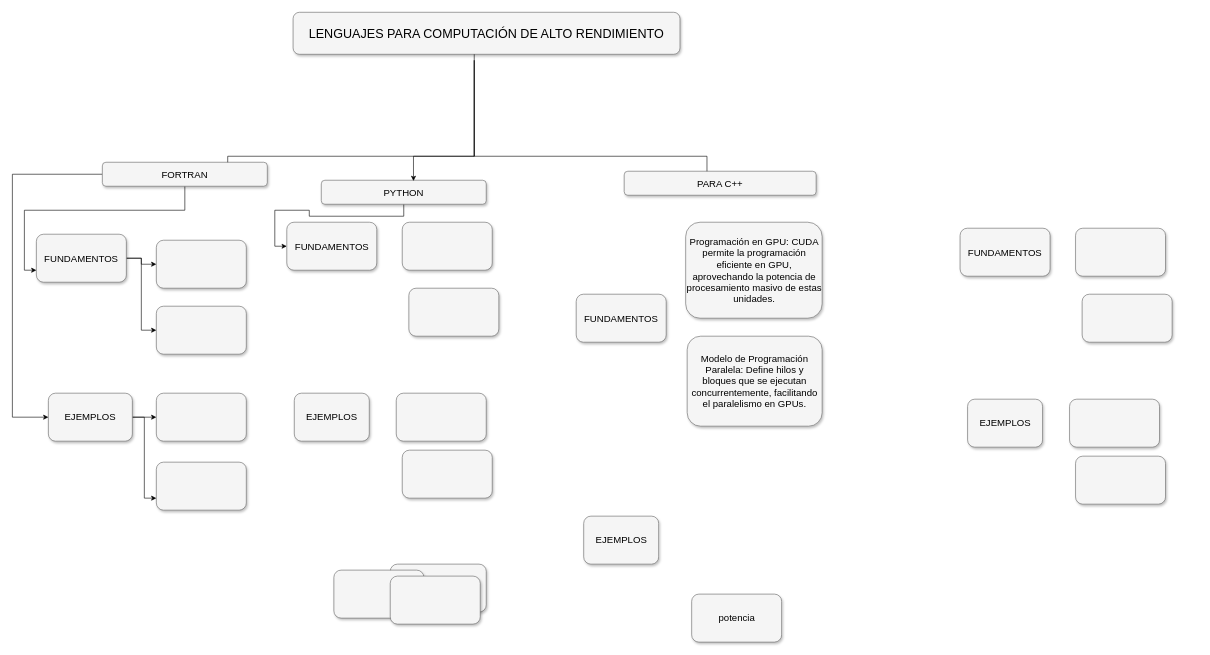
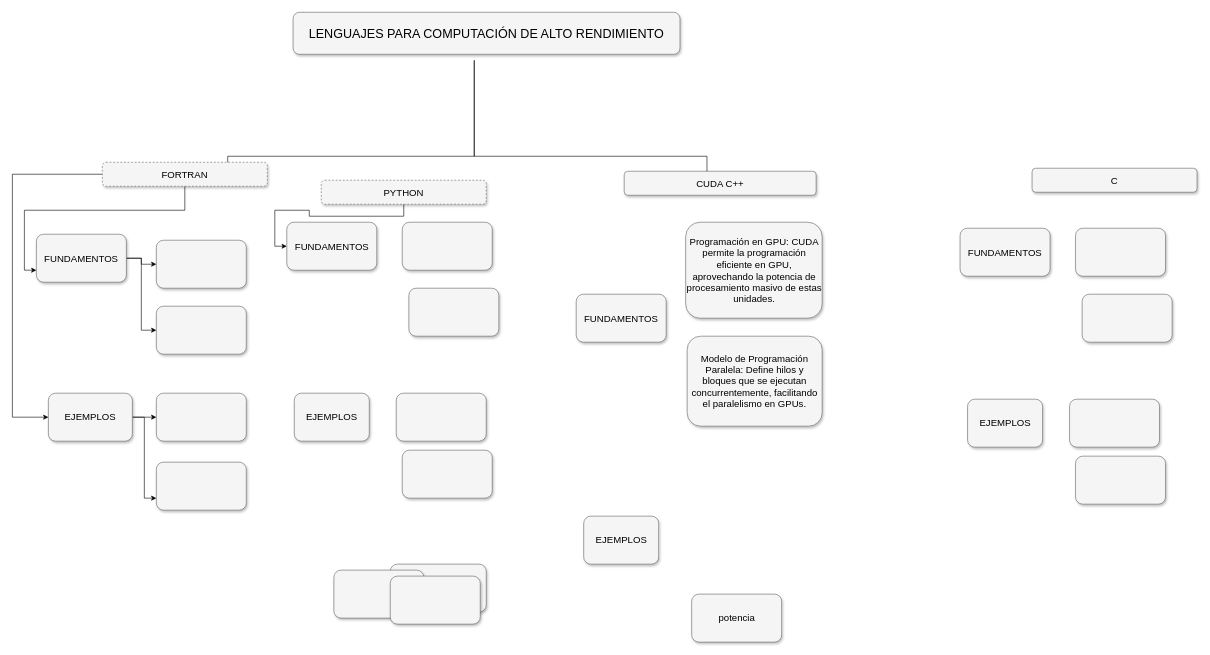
(414, 168) -> none
(185, 174) -> (185, 174)
none -> (1115, 180)
(720, 183) -> (720, 183)
(404, 192) -> (404, 192)
